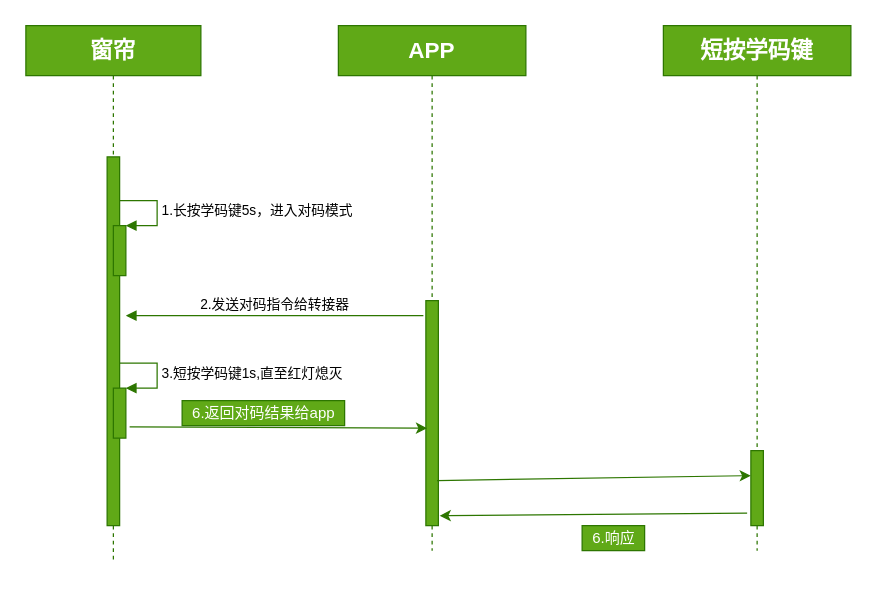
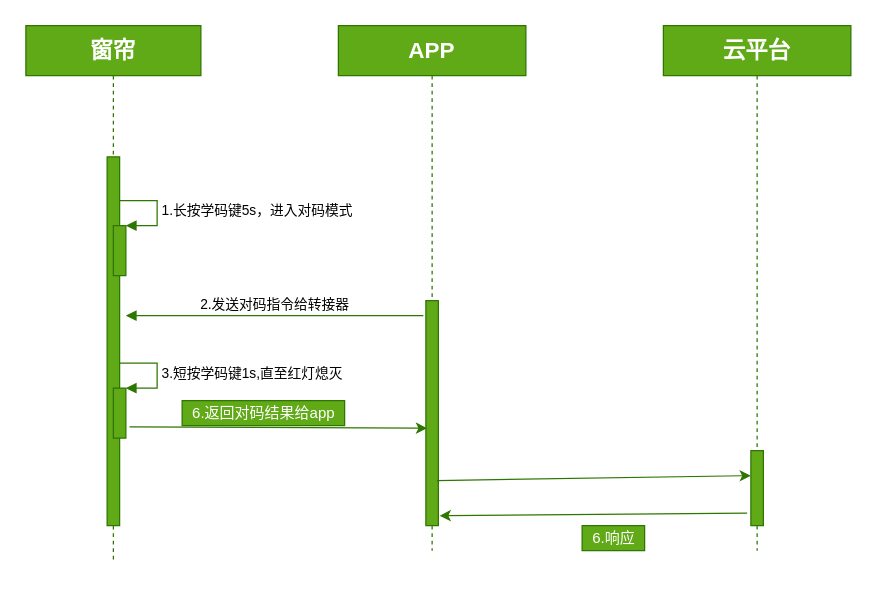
(757, 51) -> (757, 51)
